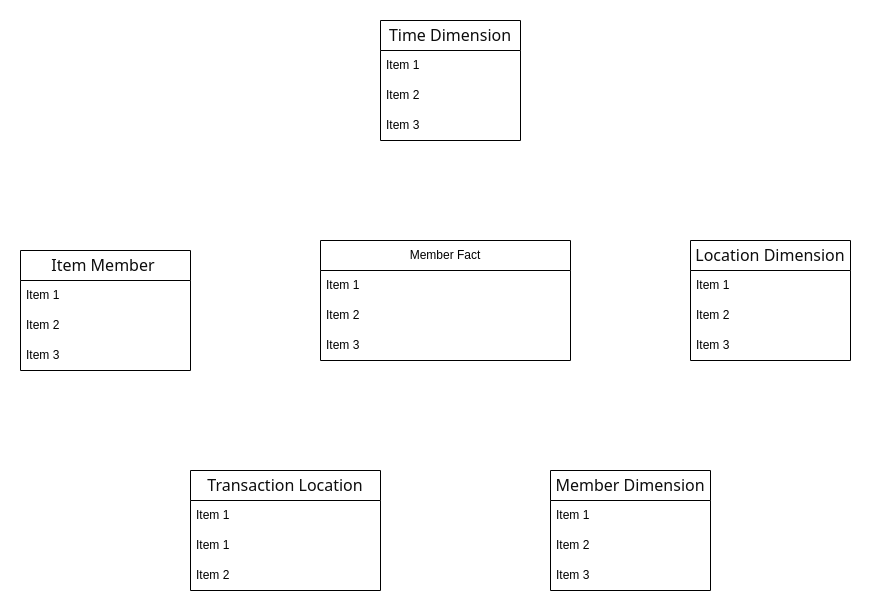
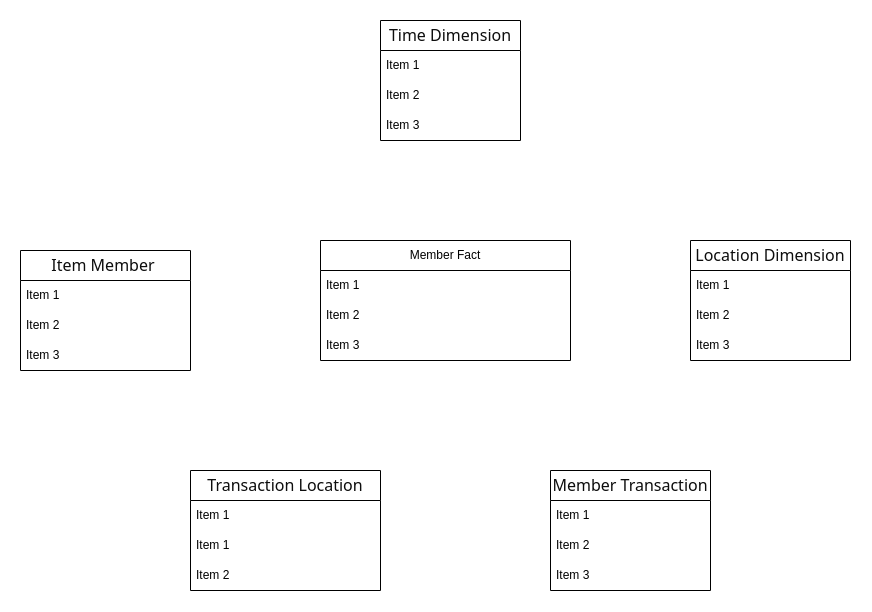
(631, 486) -> (631, 486)
